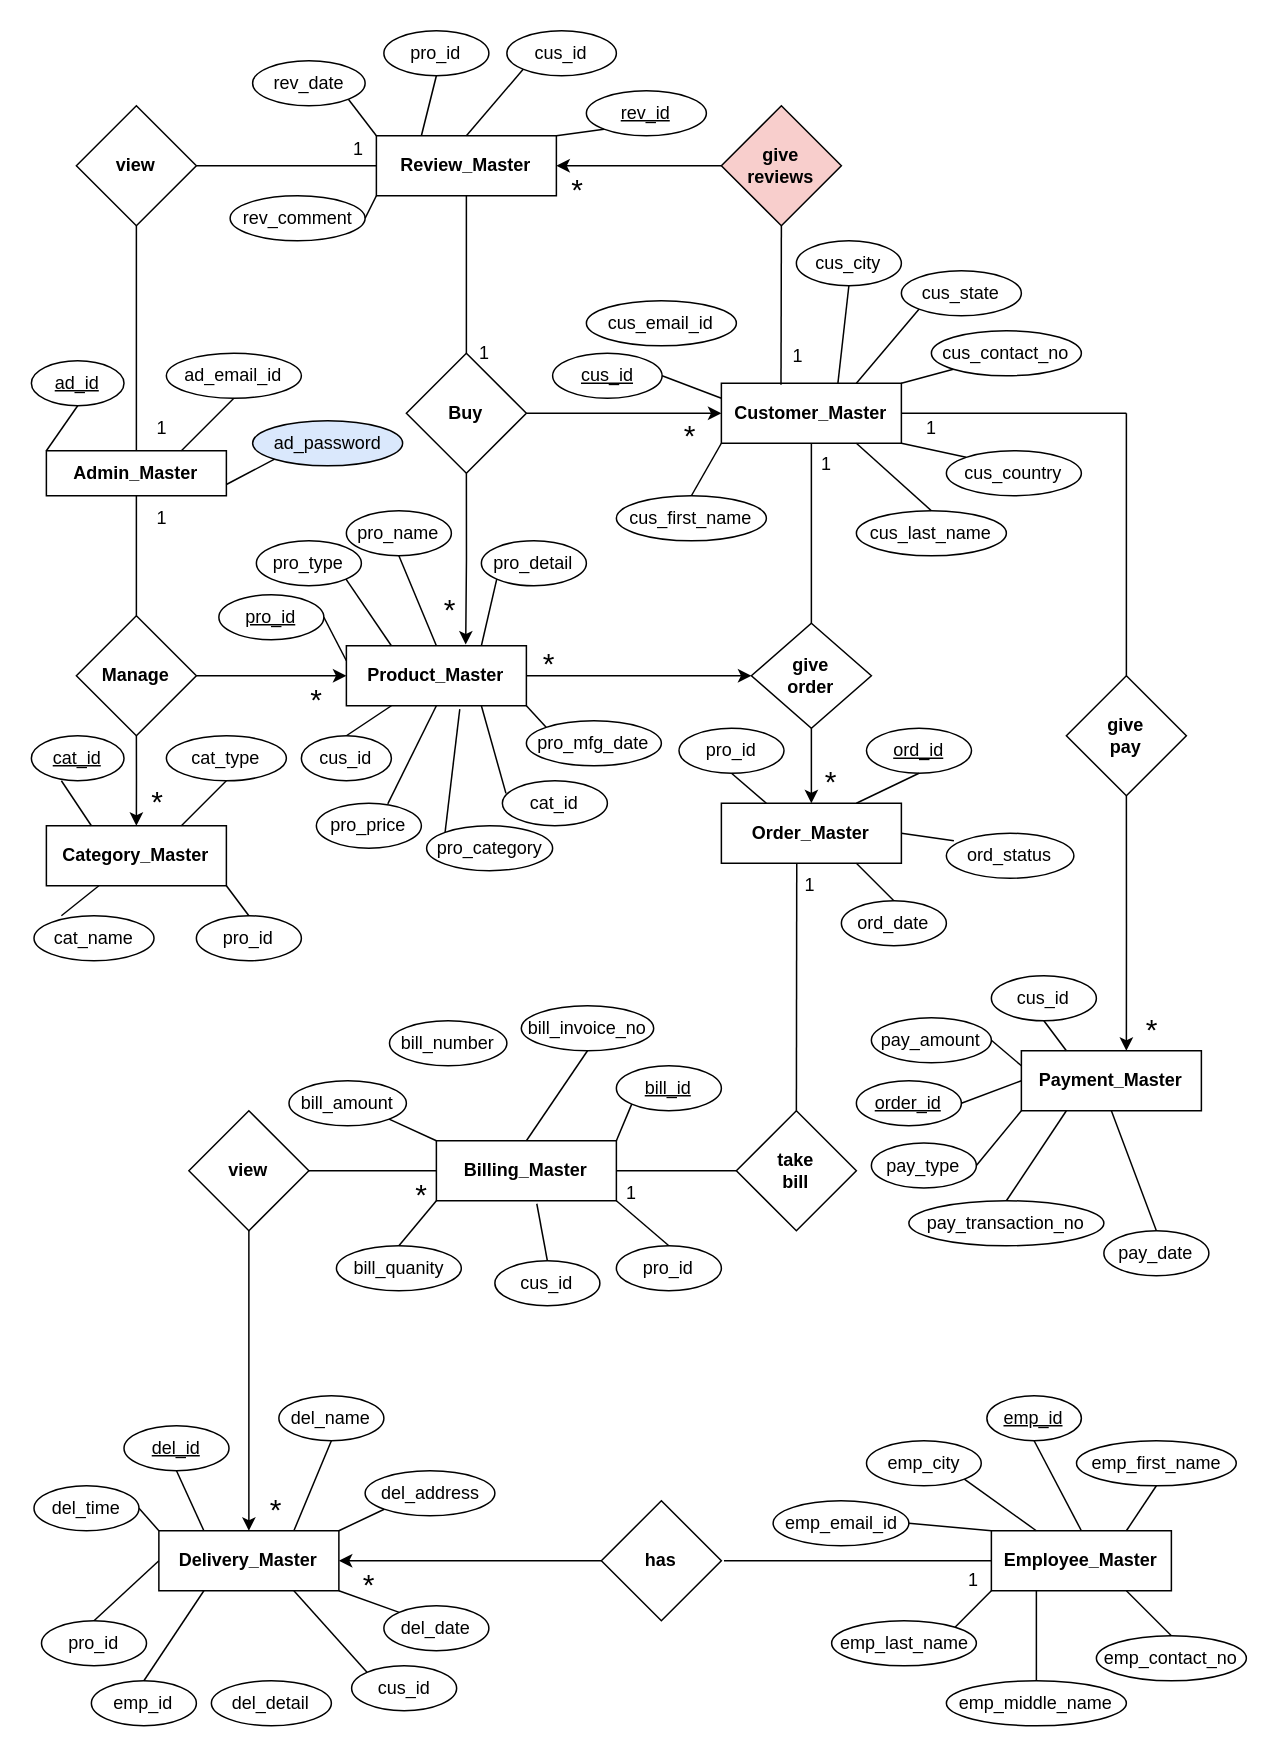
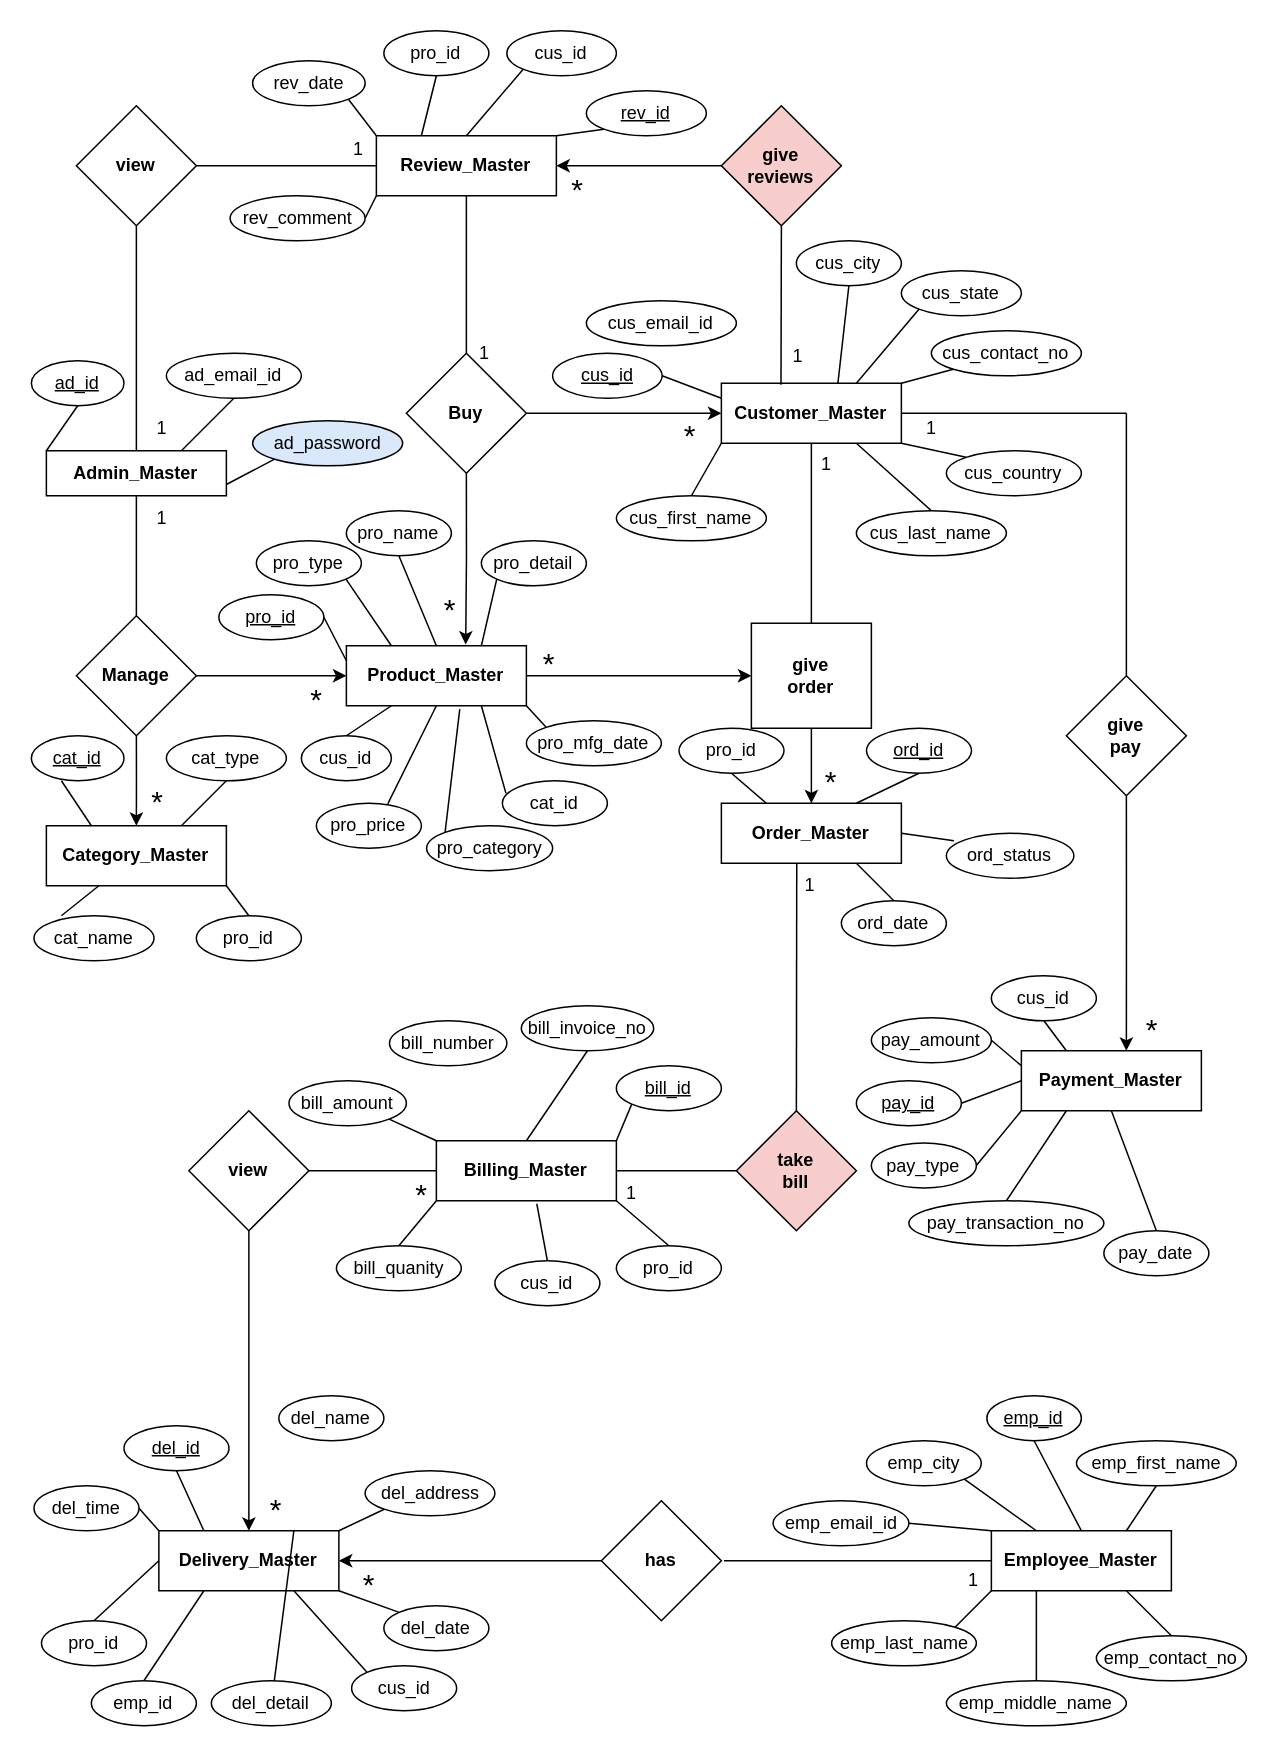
(811, 676) -> (811, 676)
(908, 1103) -> (908, 1103)
(796, 1171) -> (796, 1171)
(312, 1486) -> (284, 1605)
